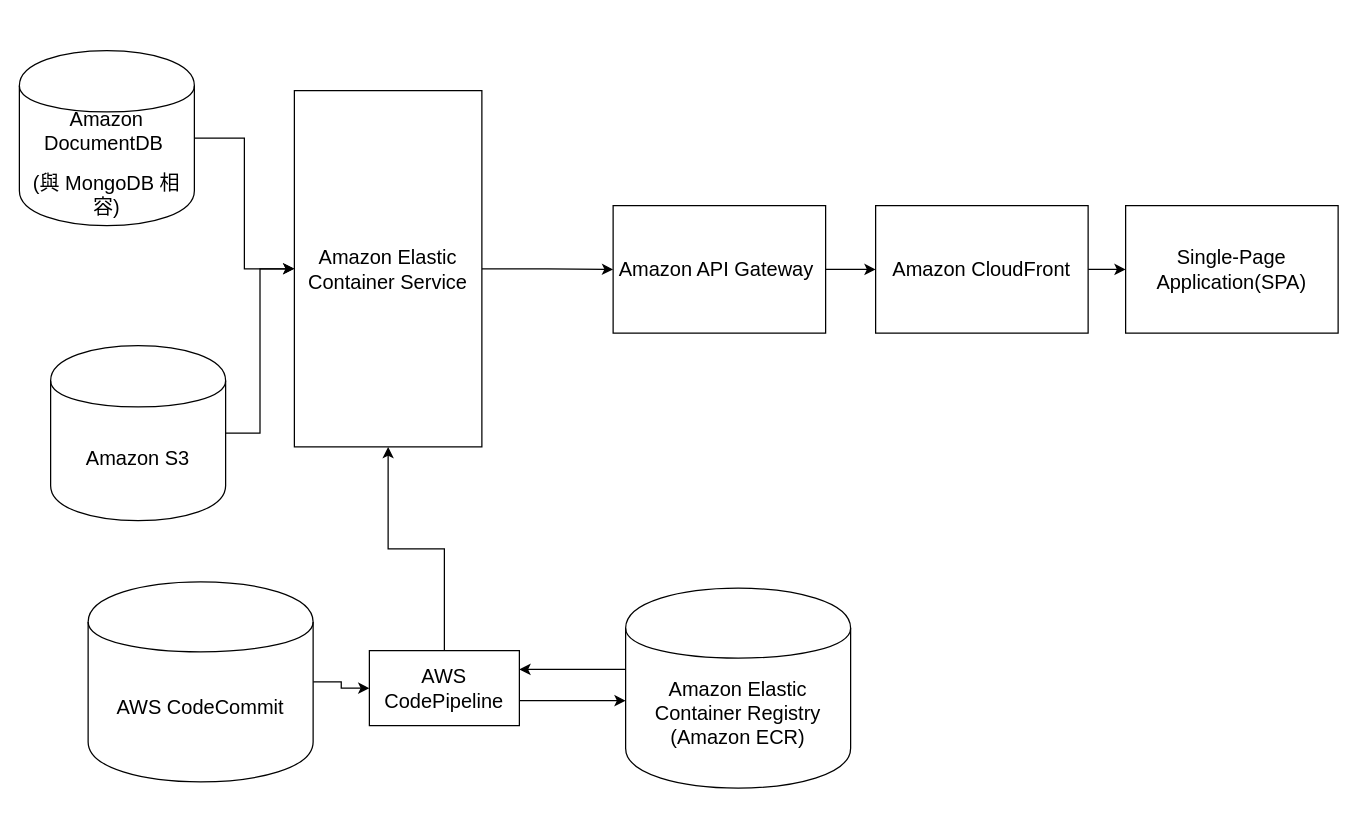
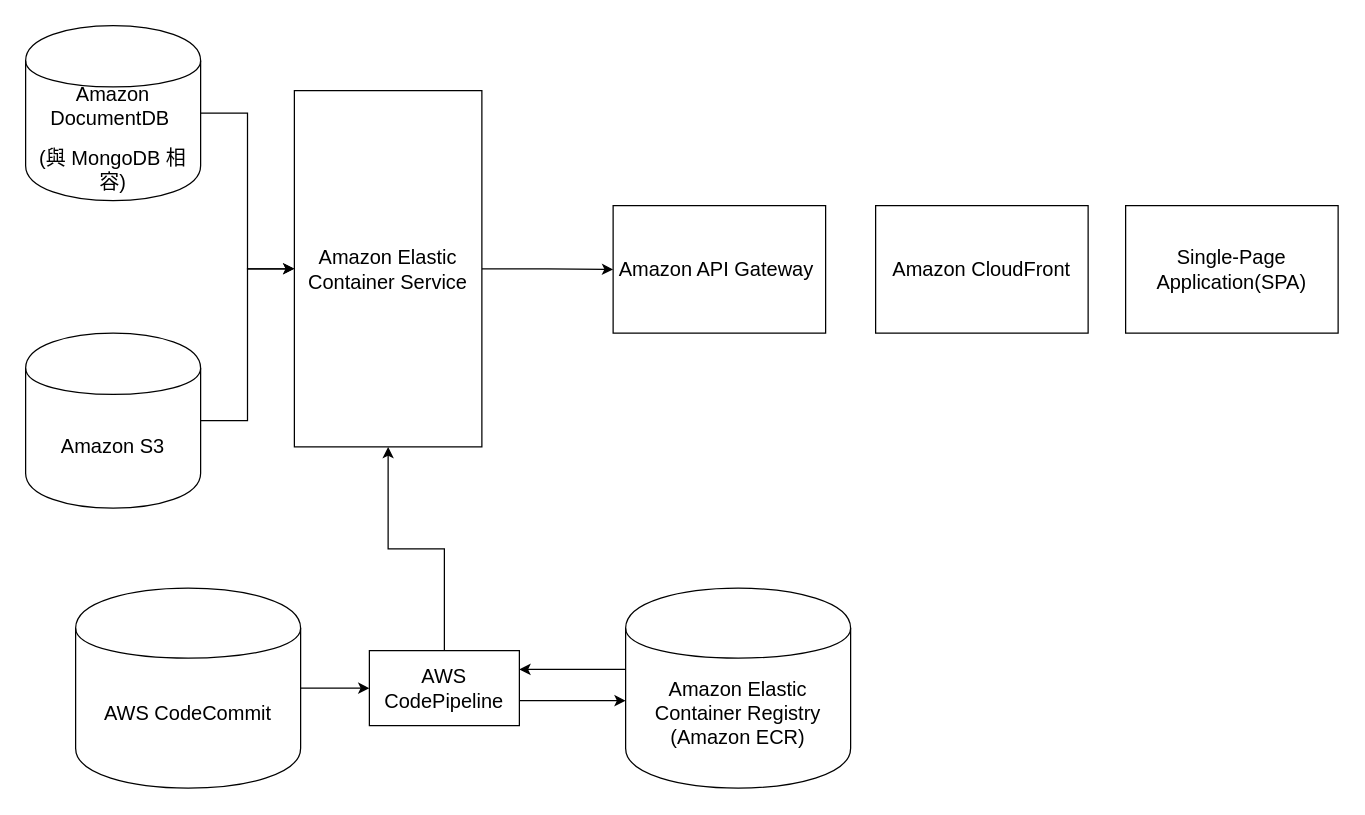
(107, 138) -> (113, 113)
(847, 269) -> none
(1111, 269) -> none
(138, 433) -> (113, 421)
(201, 682) -> (188, 688)
